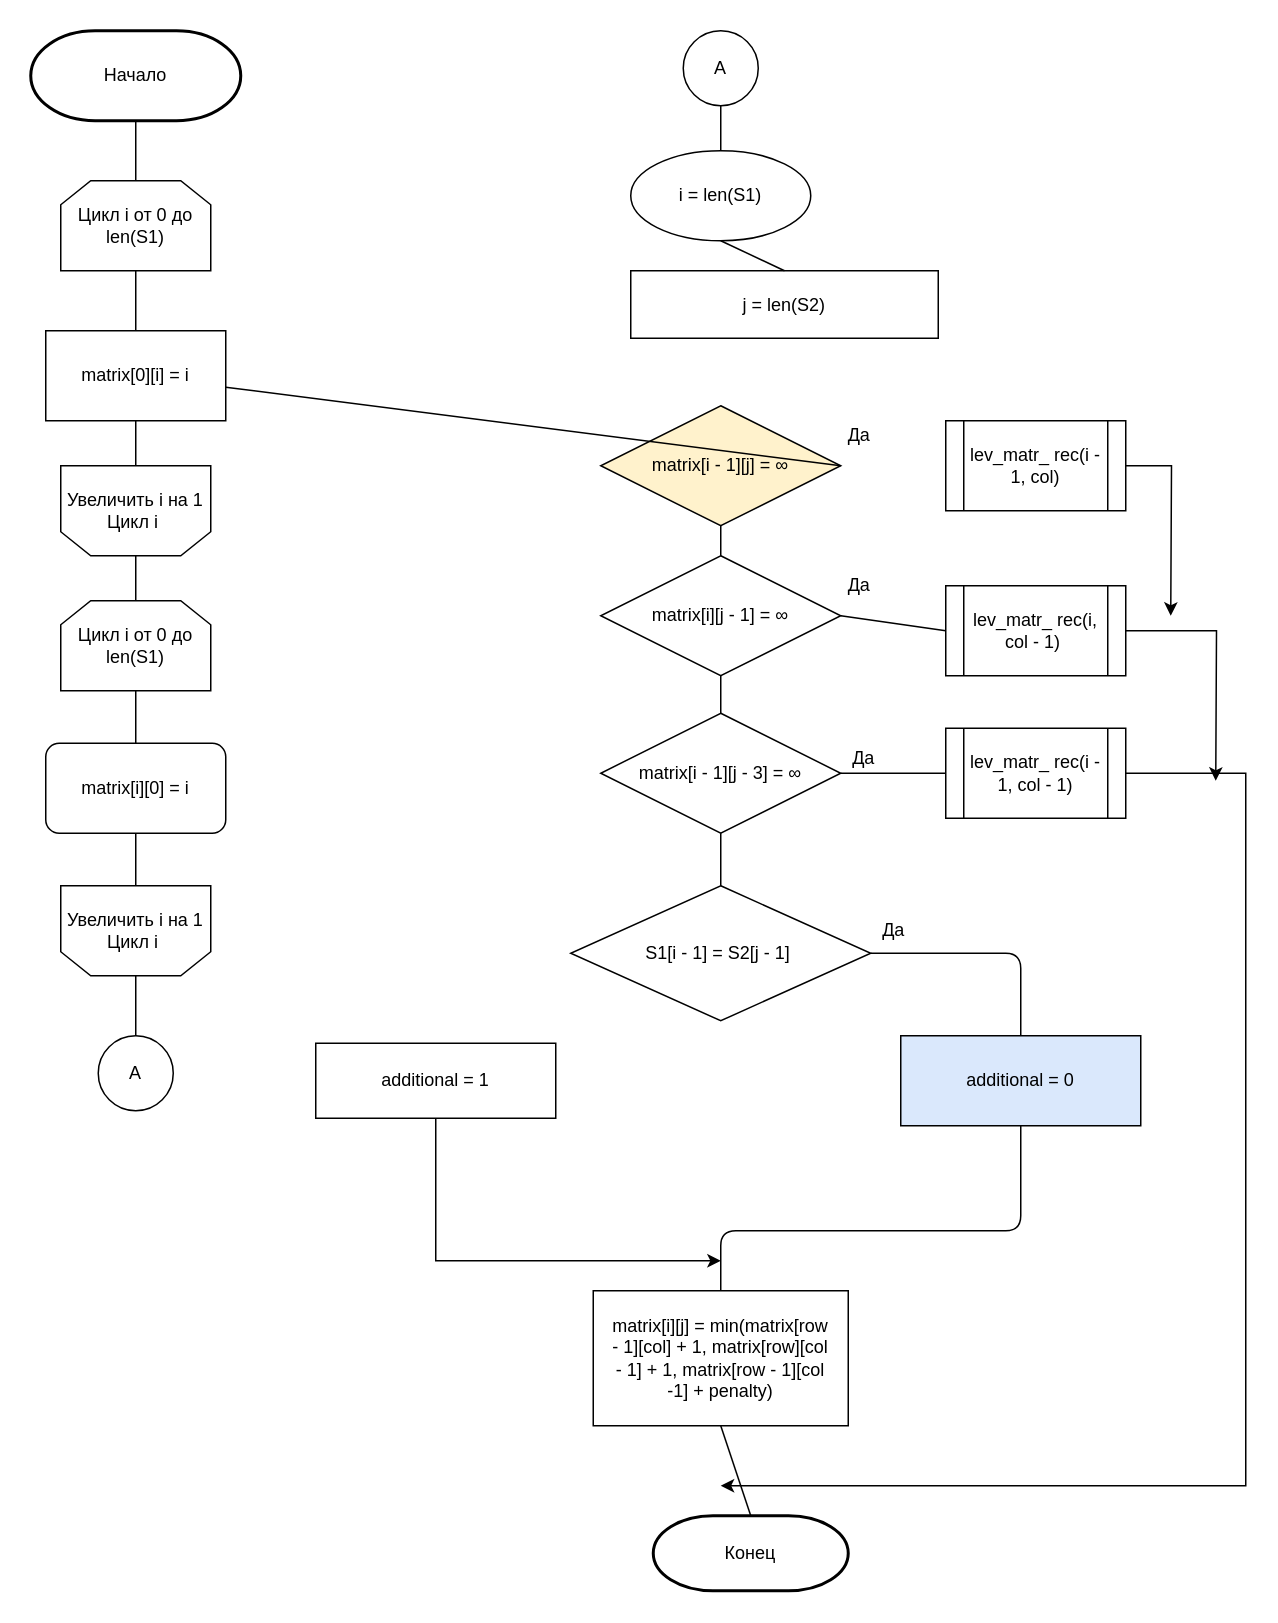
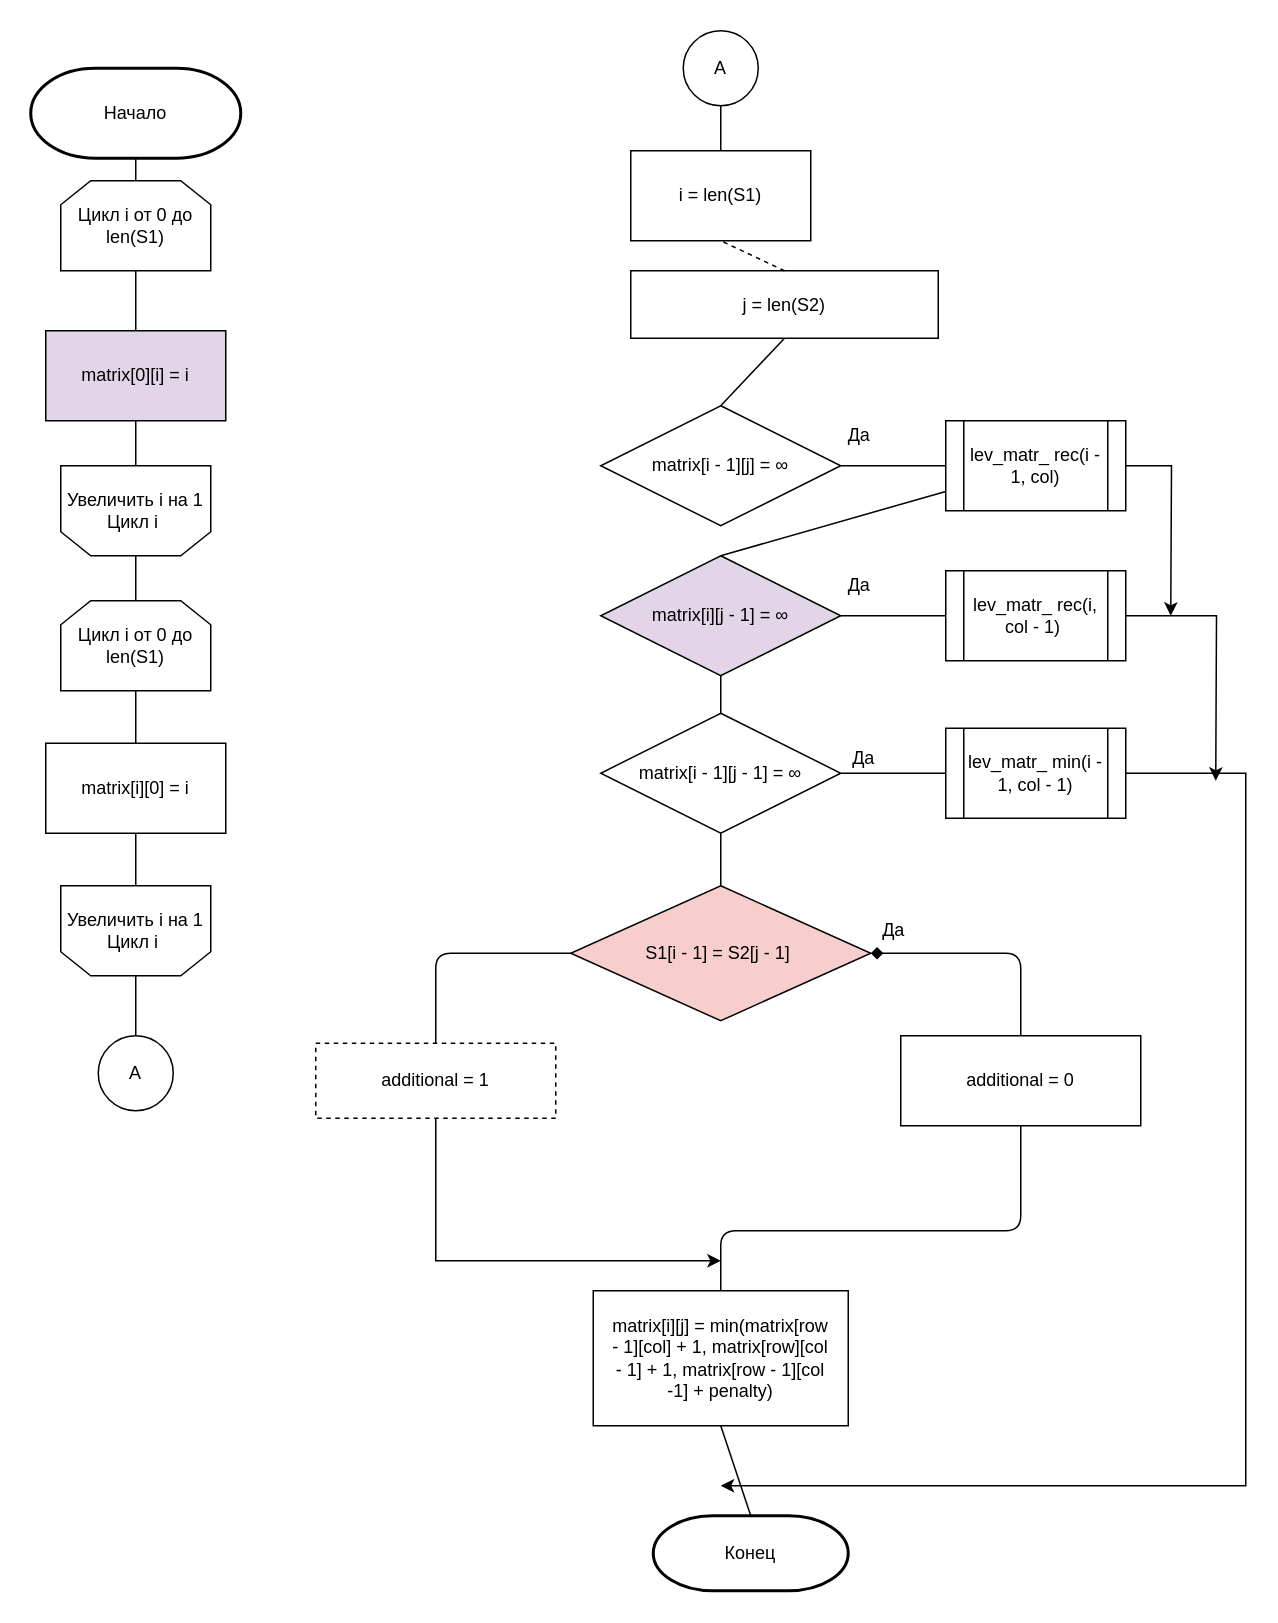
(136, 76) -> (136, 113)
(721, 196) -> (721, 196)
(754, 256) -> (754, 256)
none -> (753, 372)
(136, 376) -> (136, 376)
(534, 427) -> (893, 466)
(721, 466) -> (721, 466)
(721, 541) -> (833, 524)
(721, 616) -> (721, 616)
(1036, 631) -> (1036, 616)
(721, 773) -> (721, 773)
(1036, 773) -> (1036, 773)
(136, 788) -> (136, 788)
none -> (463, 953)
(721, 953) -> (721, 953)
(877, 953) -> (883, 953)
(436, 1081) -> (436, 1081)
(1021, 1081) -> (1021, 1081)
